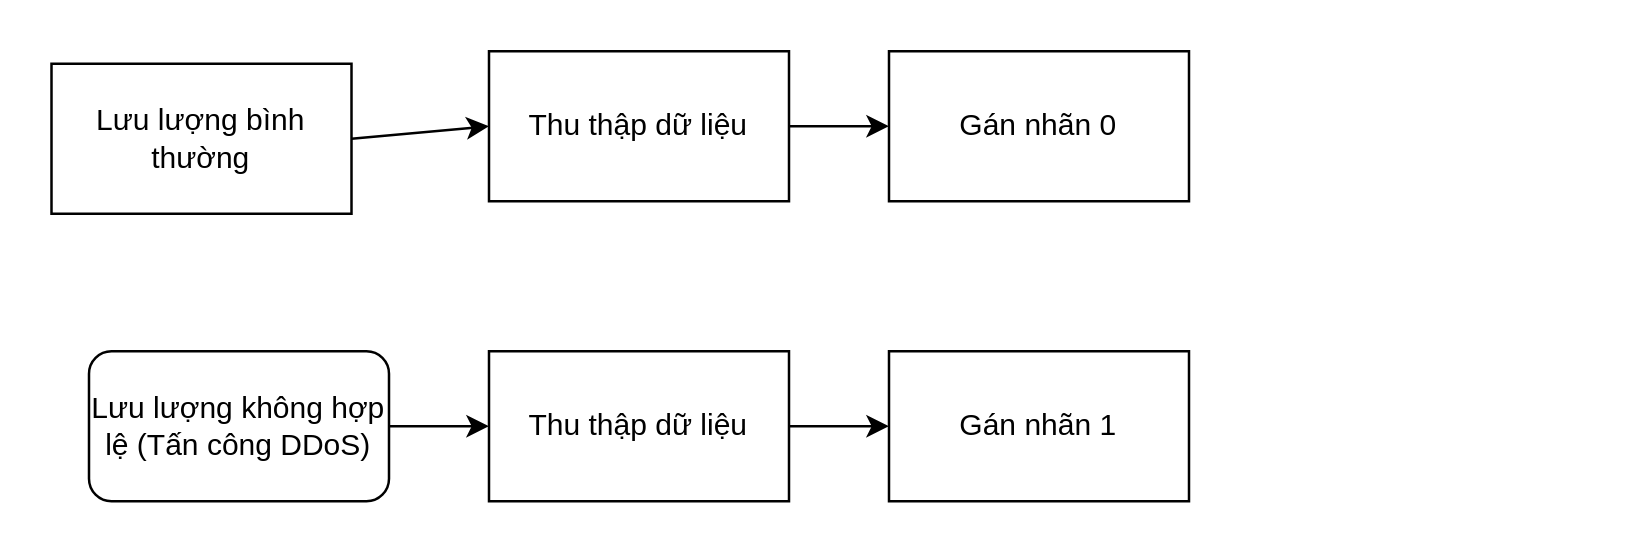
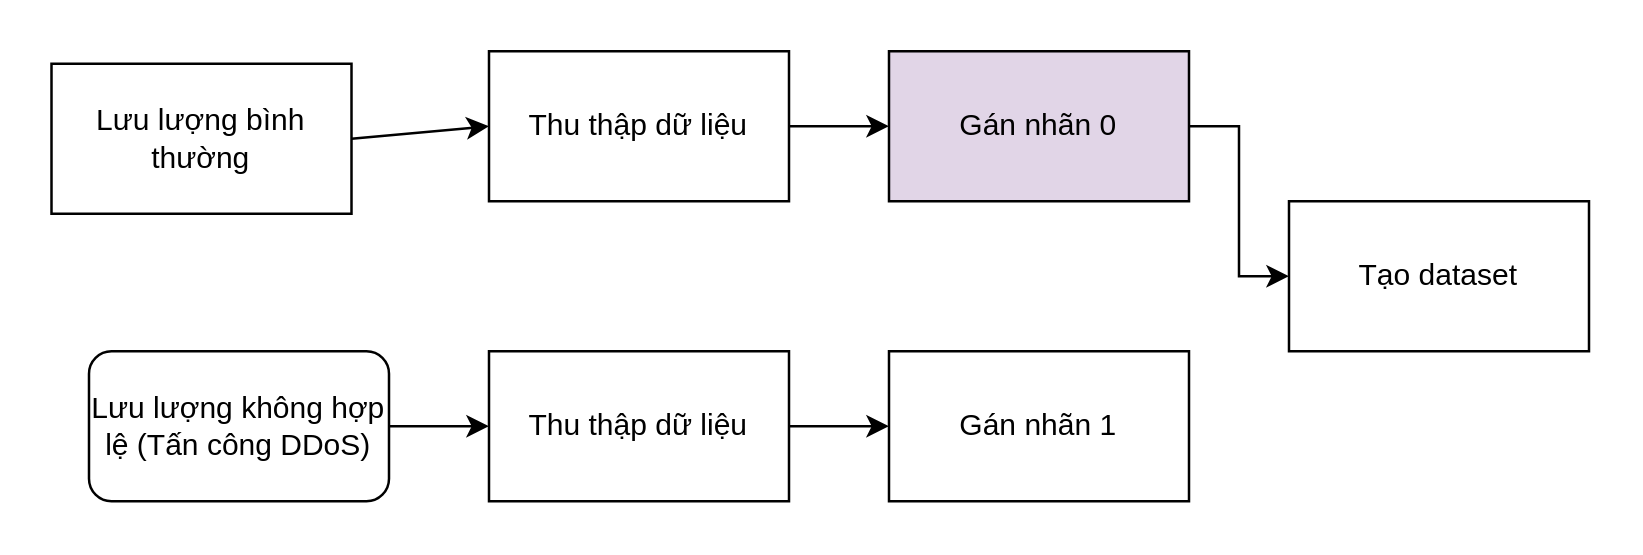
(1039, 126) -> (1039, 126)
none -> (1239, 193)
none -> (1439, 276)
